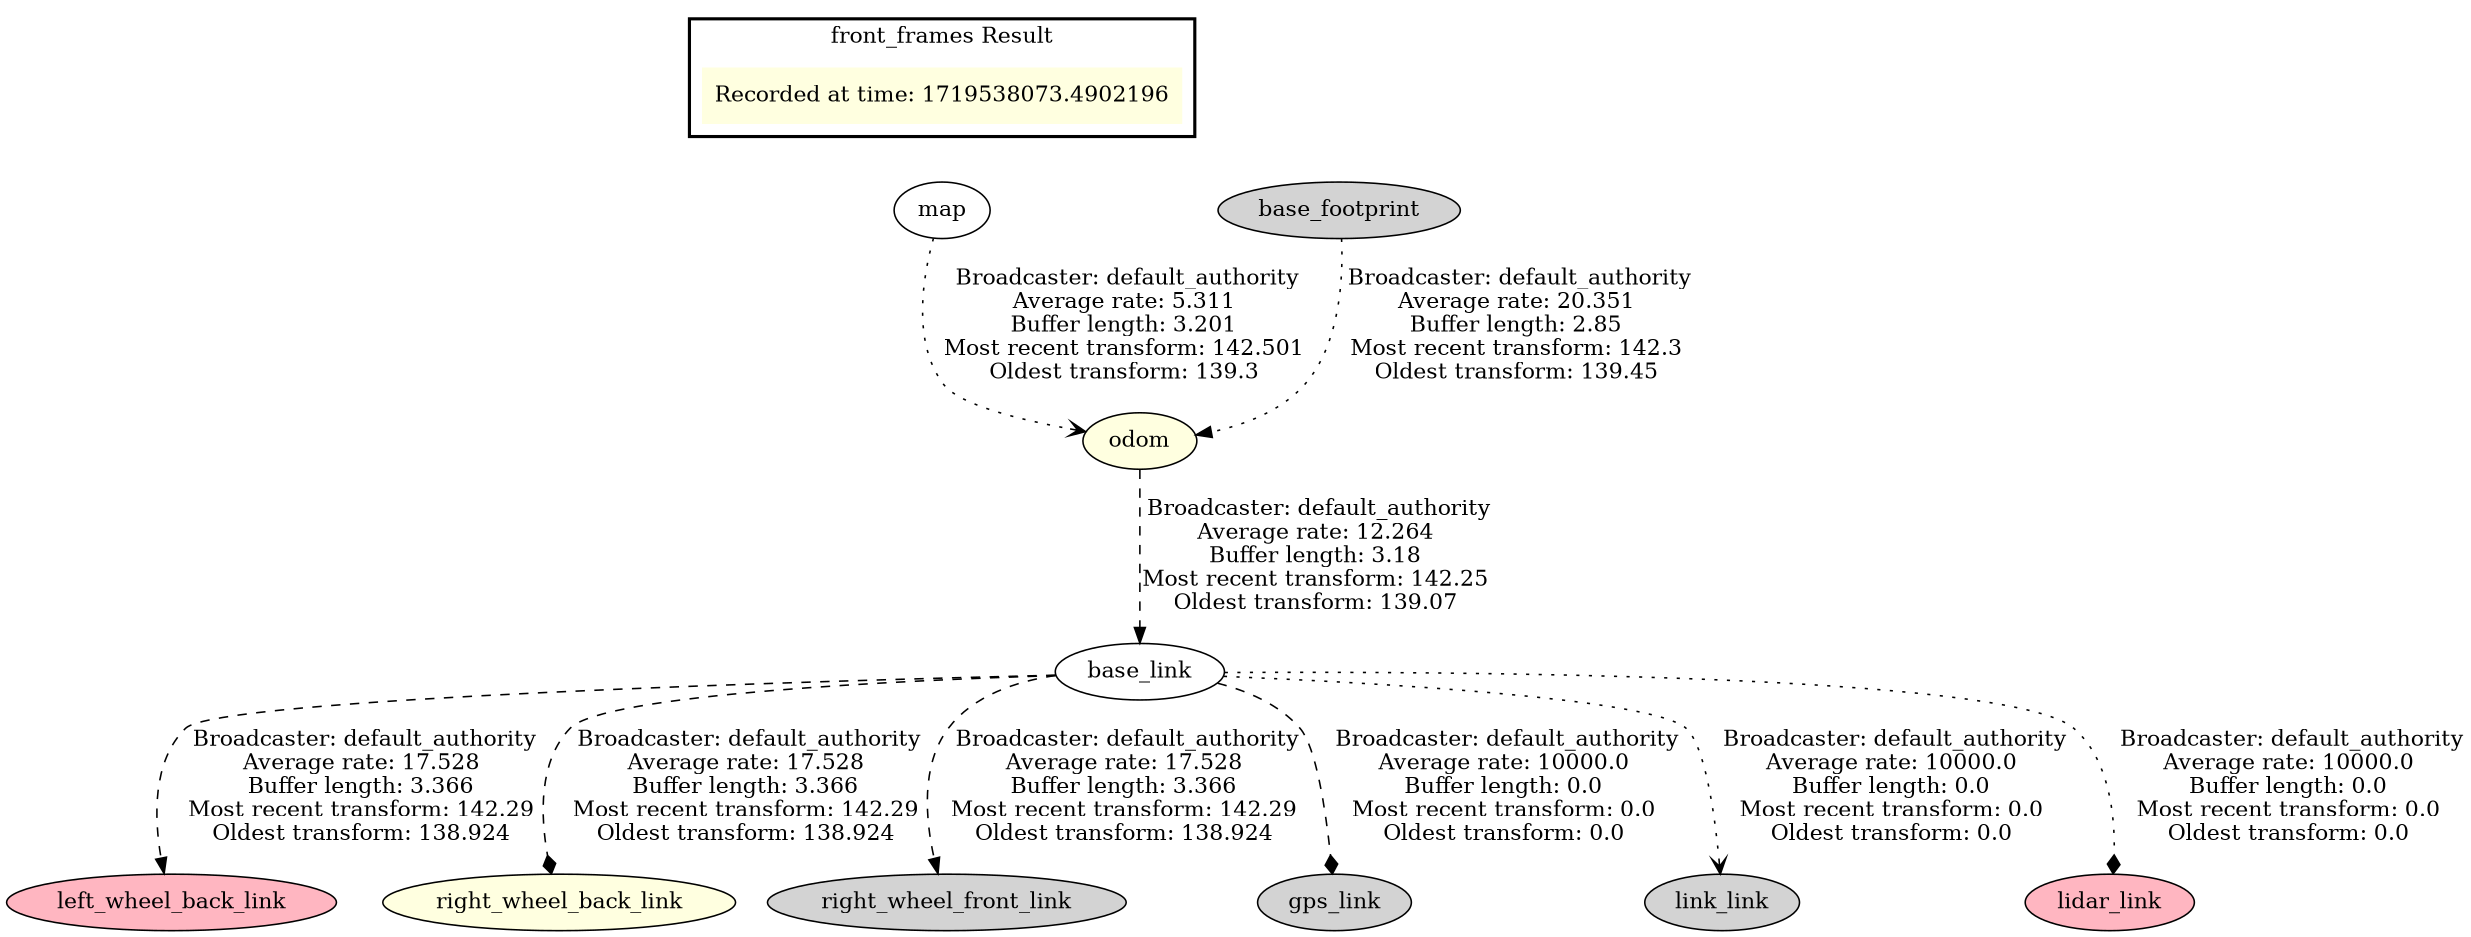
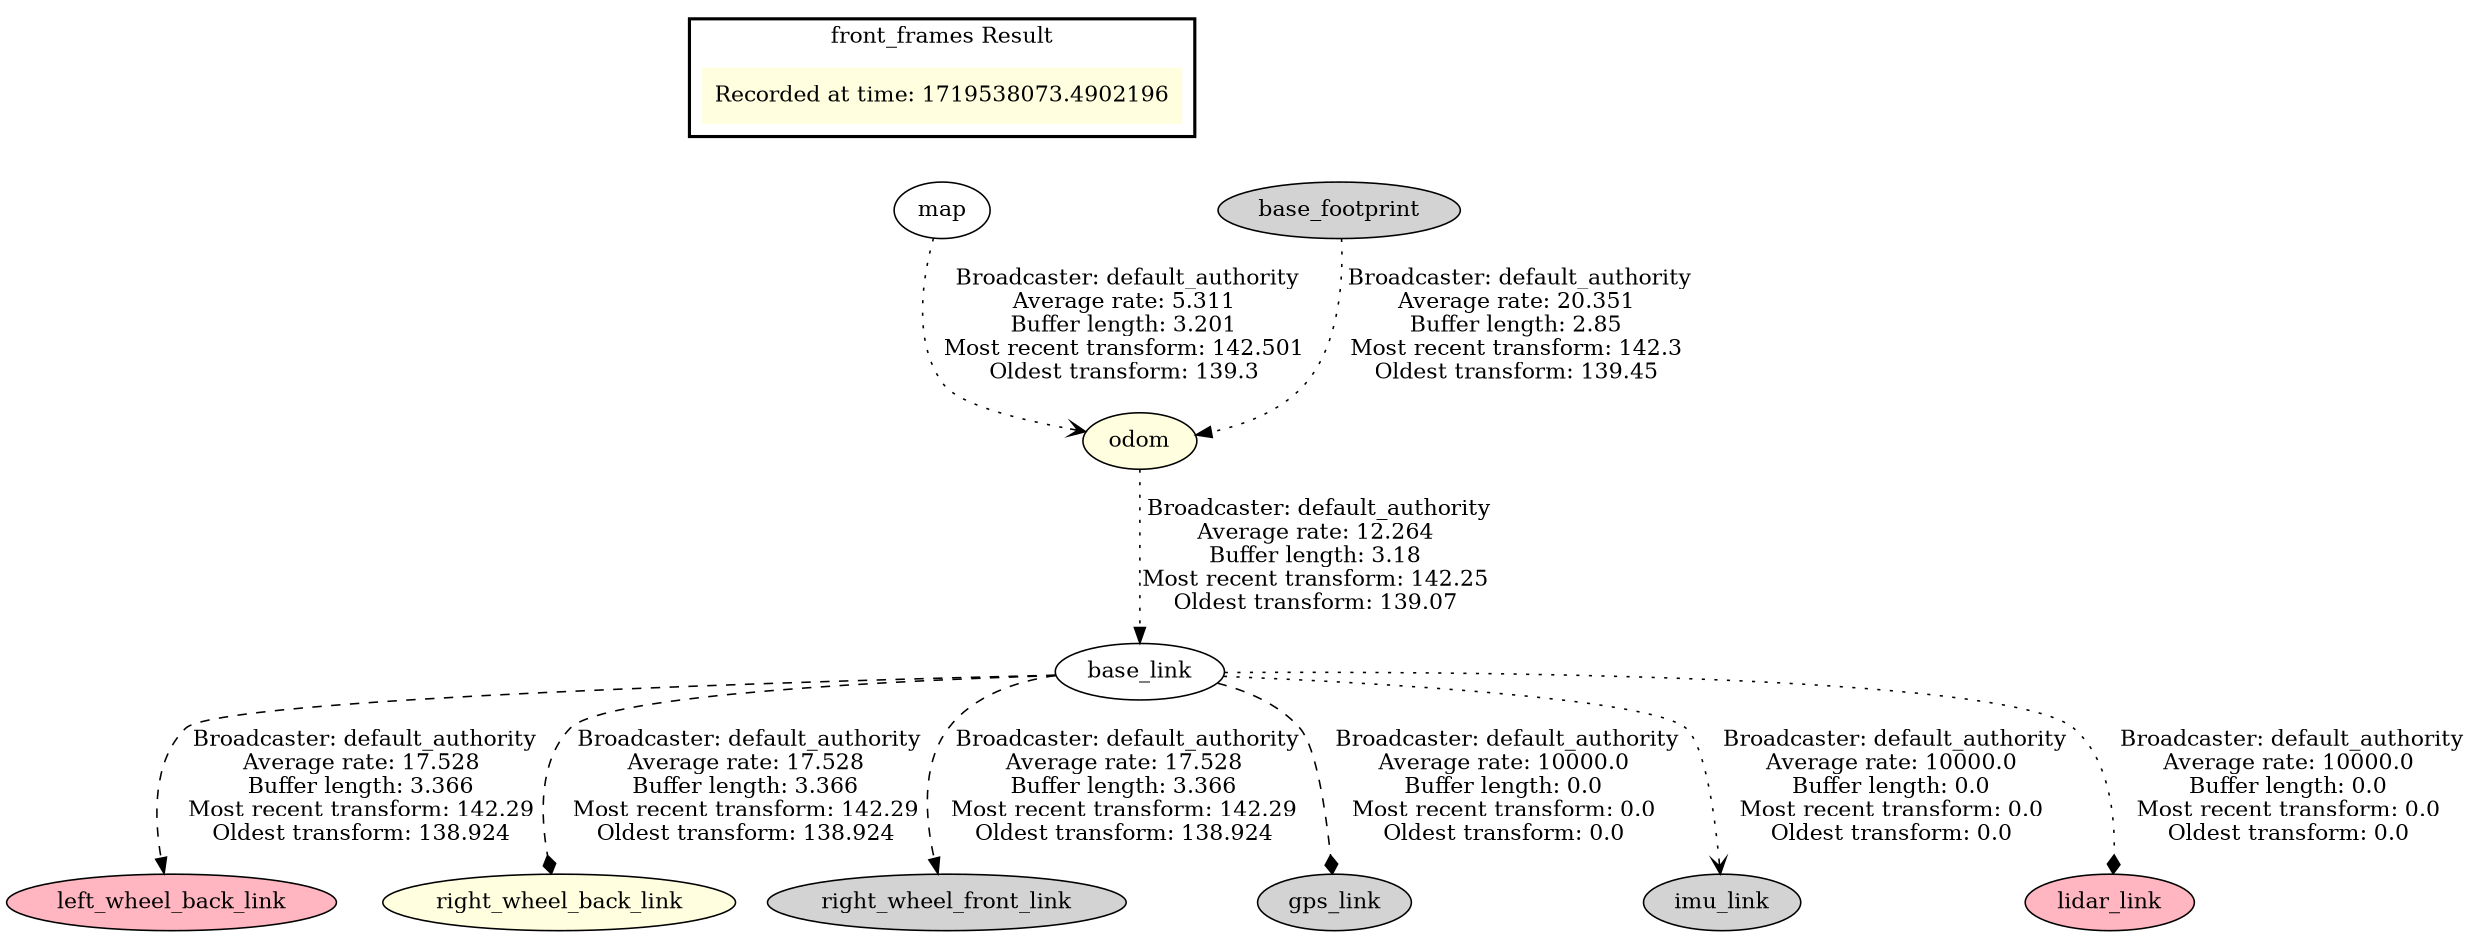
(1140, 548) -> (1140, 548)
(1722, 902) -> (1722, 902)
